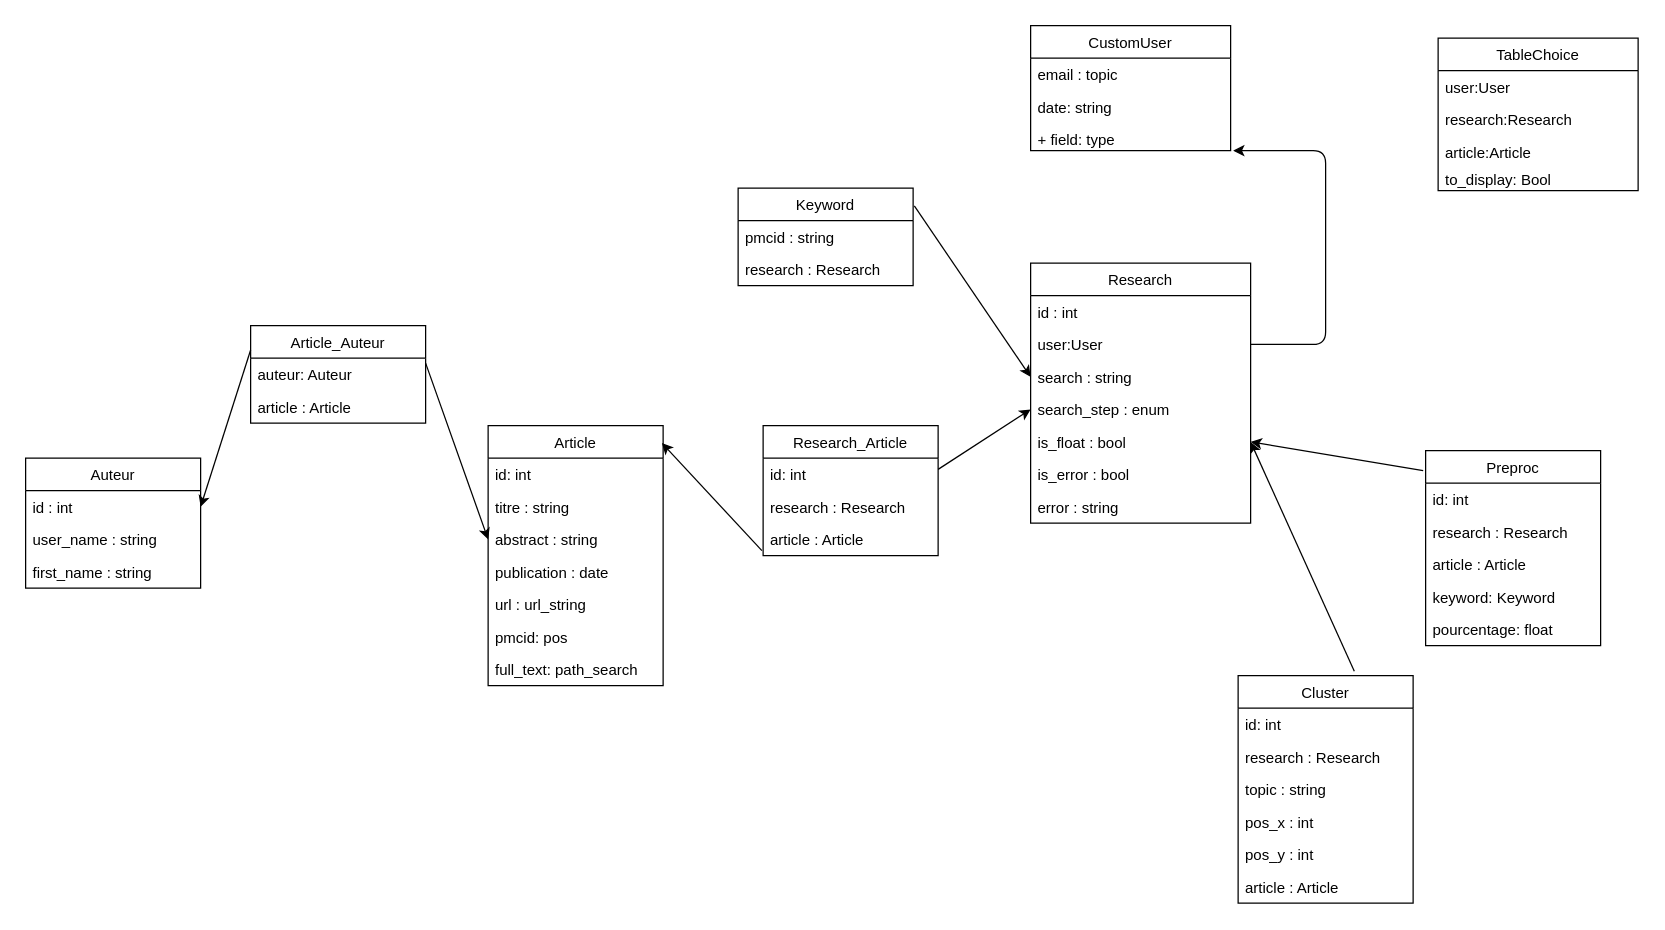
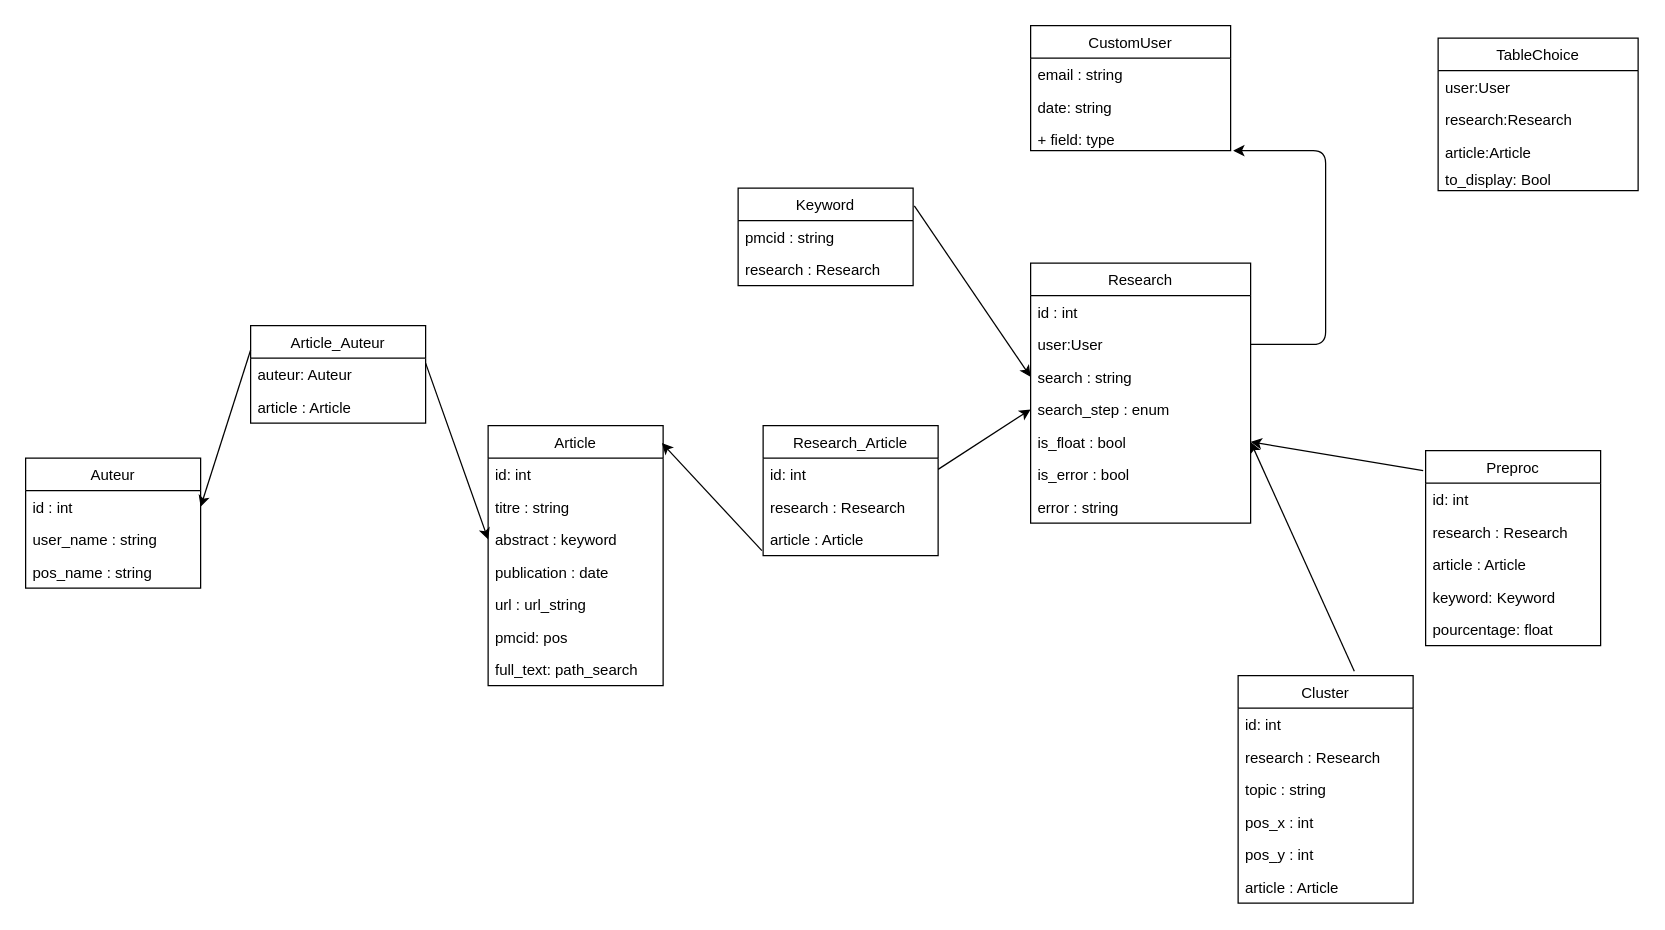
(1080, 75) -> (1085, 75)
(559, 540) -> (565, 540)
(103, 573) -> (96, 573)
